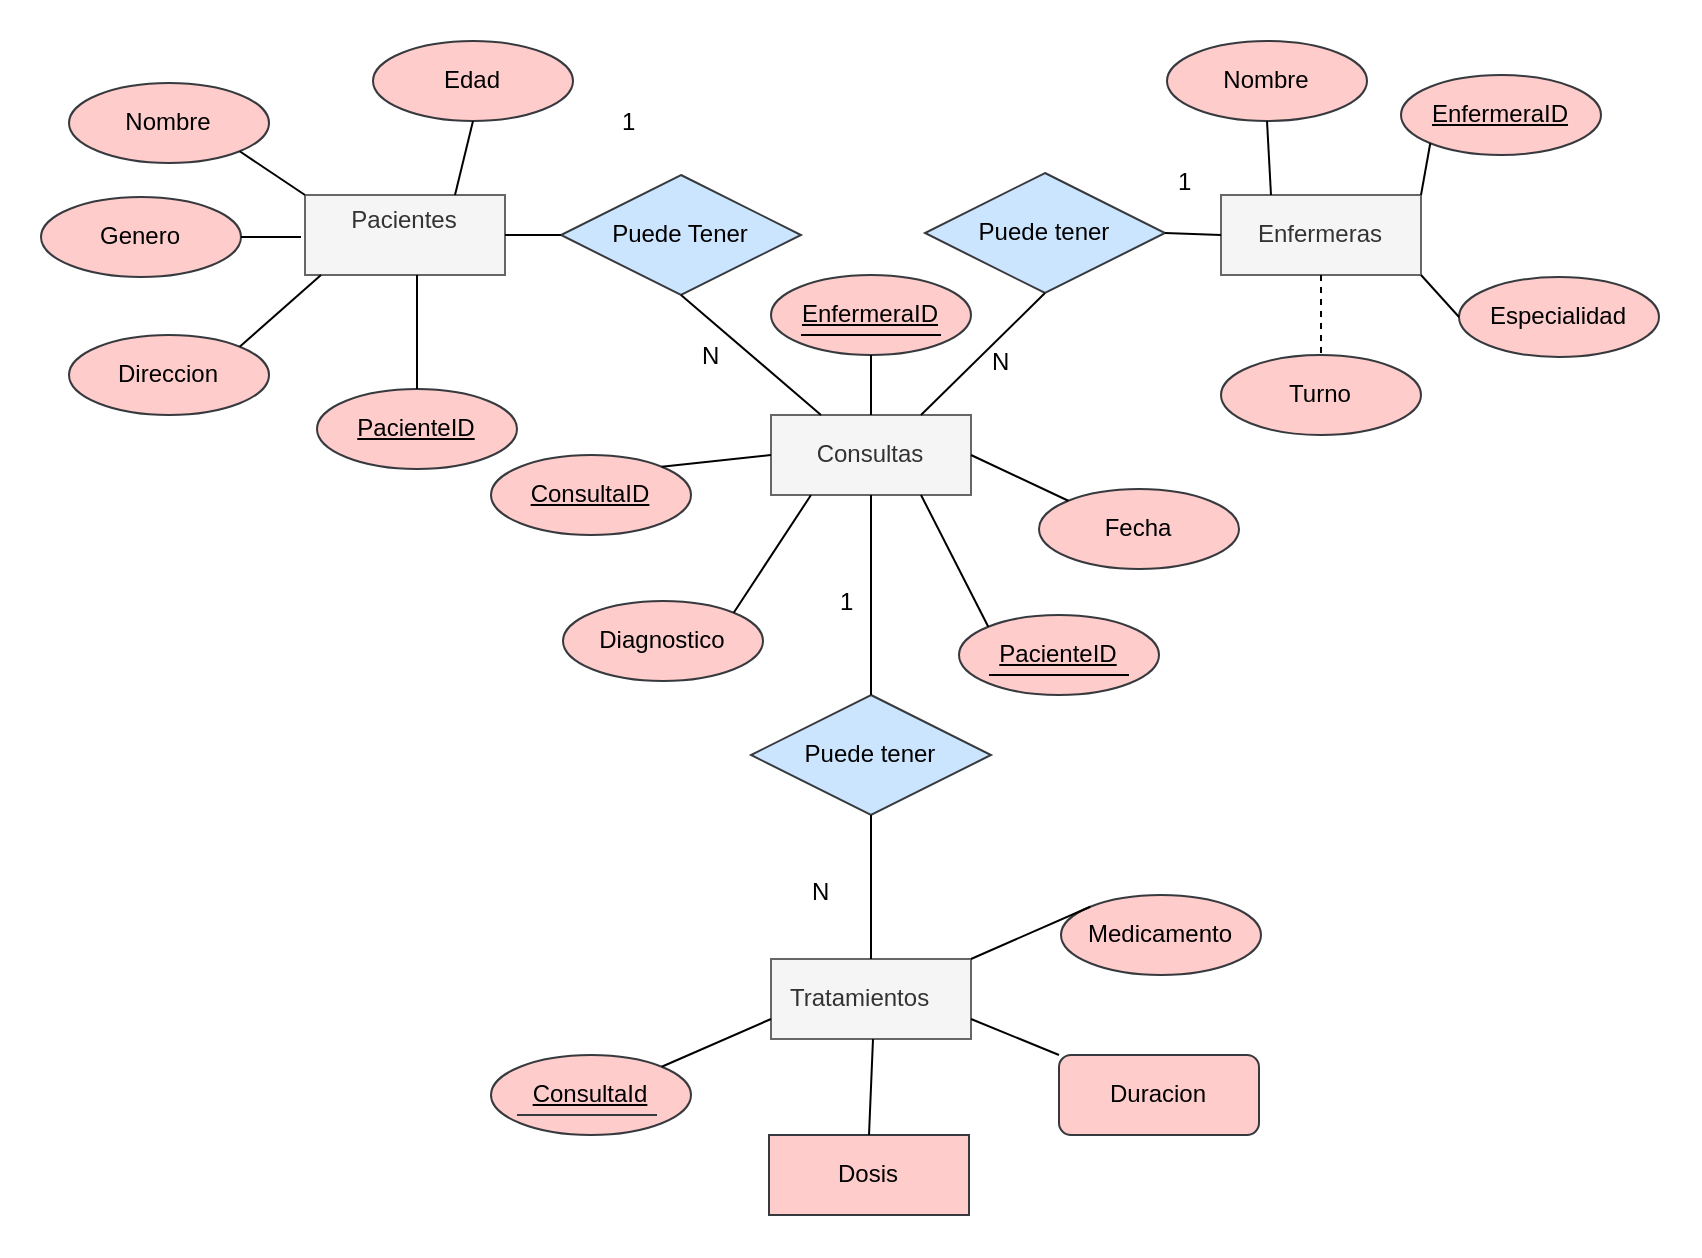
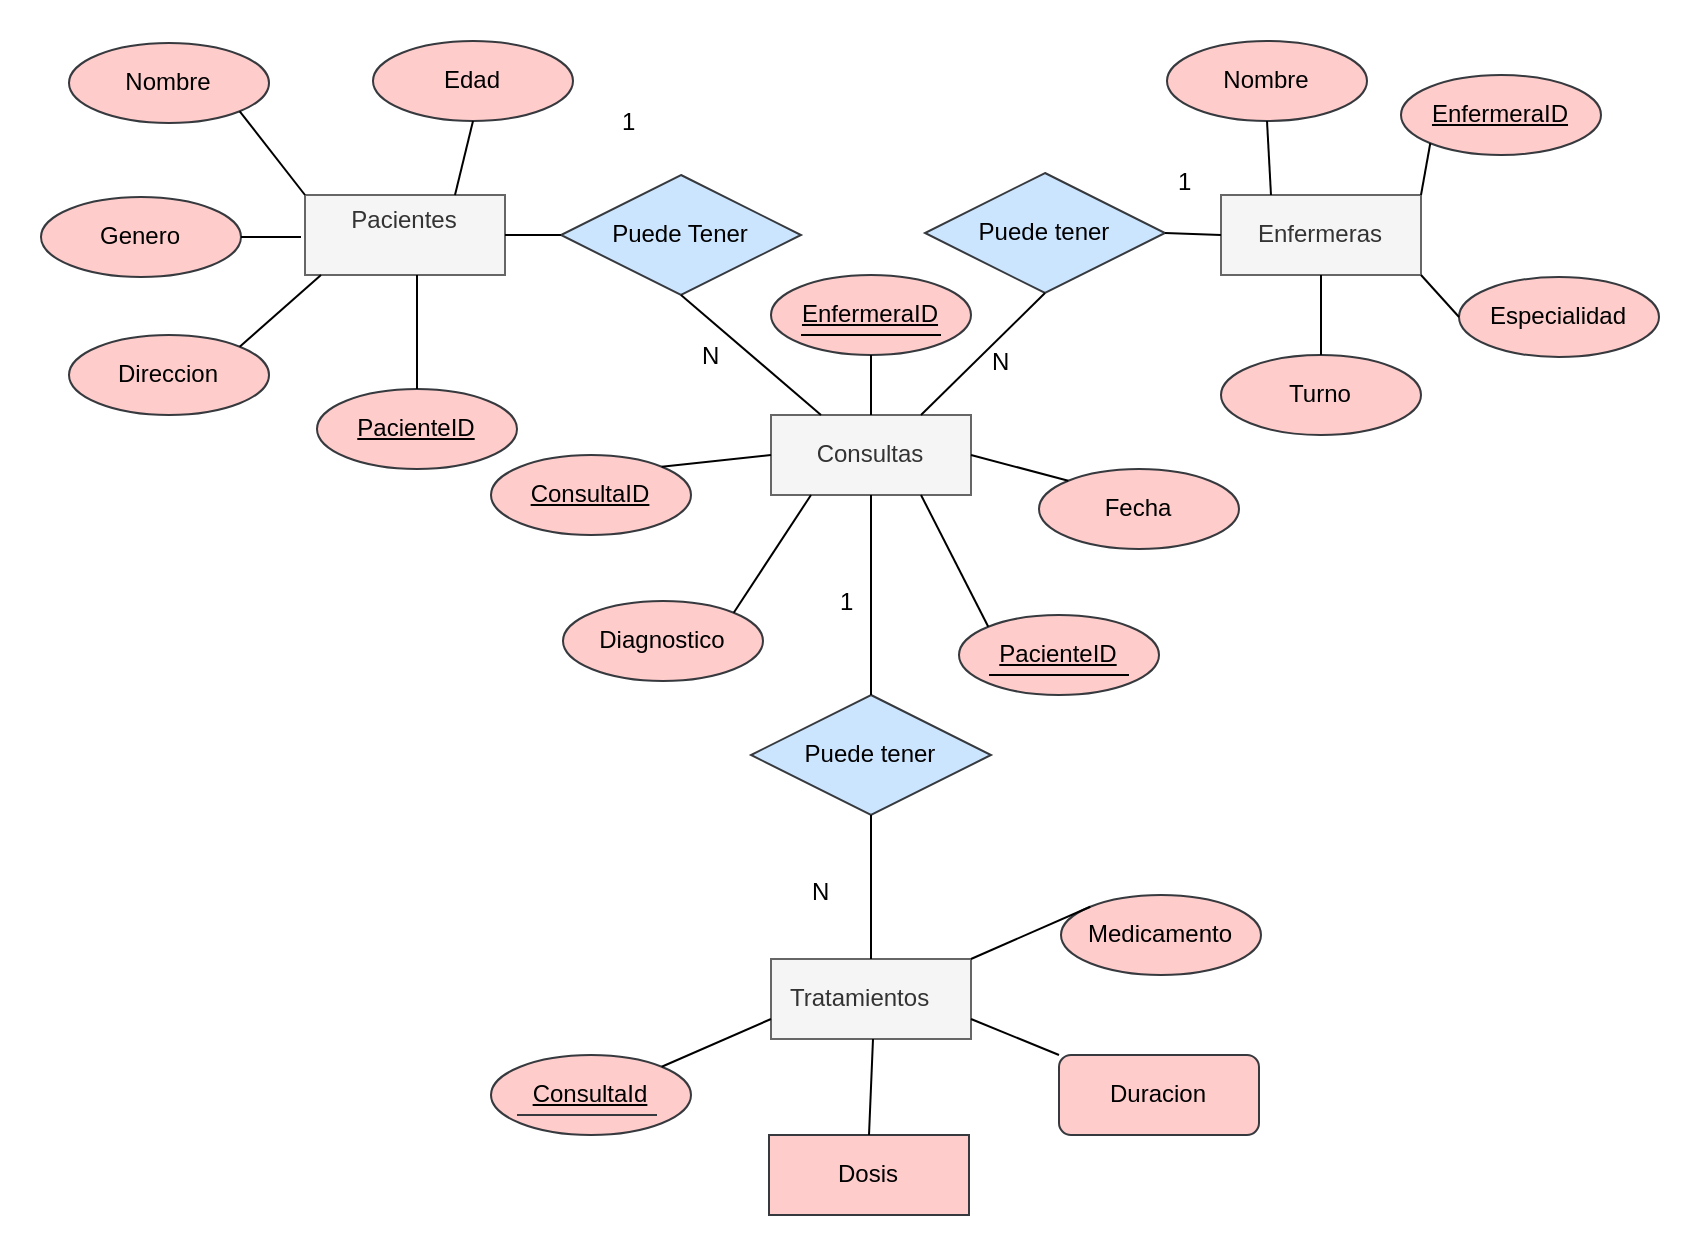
(169, 123) -> (169, 83)
(1321, 317) -> (1321, 317)
(1139, 529) -> (1139, 509)
